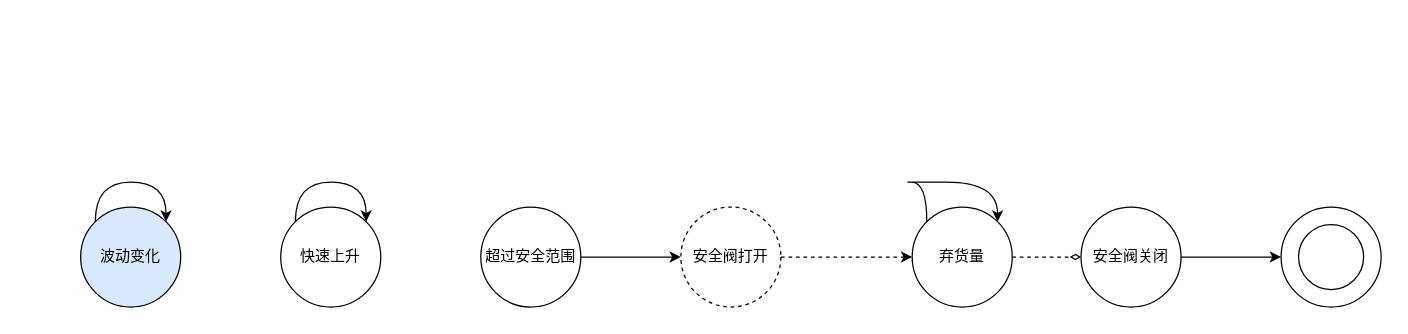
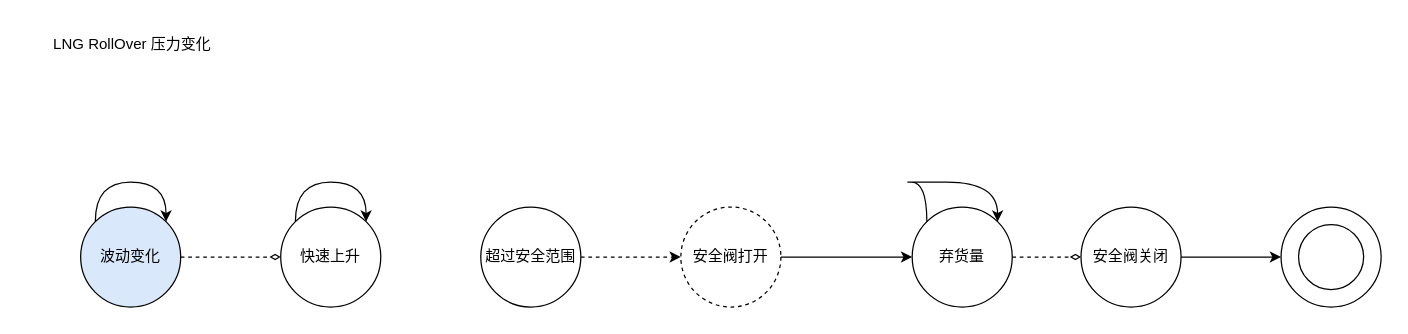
none -> (133, 44)
none -> (226, 257)
(627, 257) -> (627, 257)
(842, 257) -> (842, 257)
